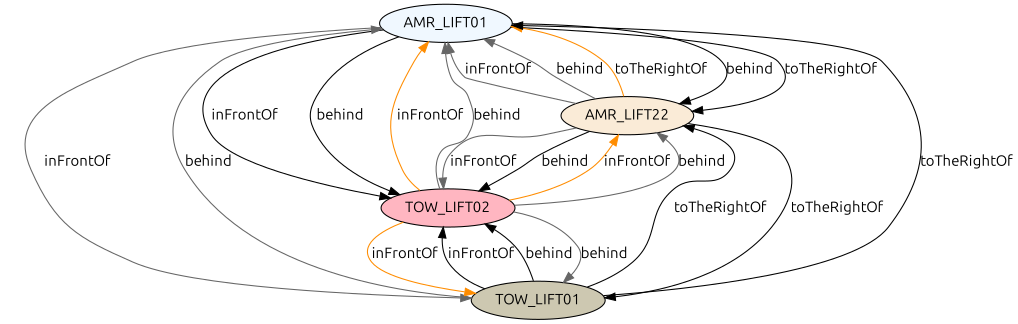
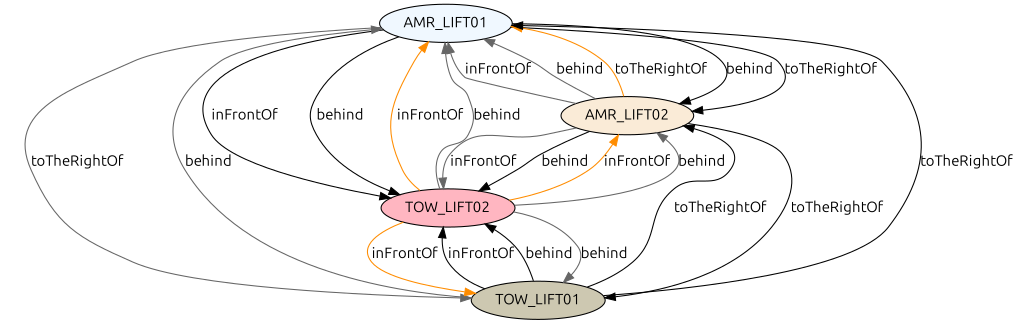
(627, 116) -> (627, 116)
(78, 162) -> (78, 162)
